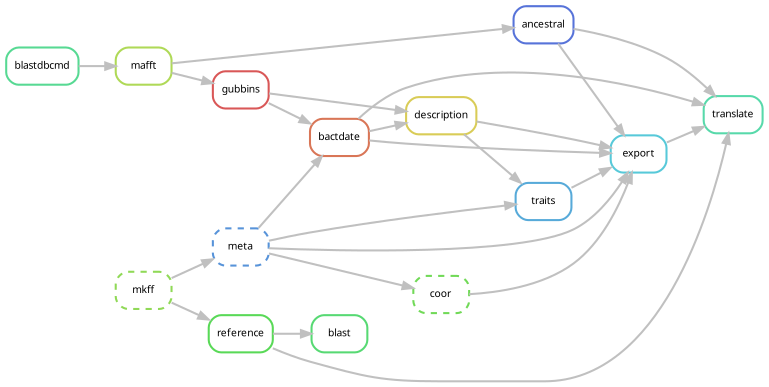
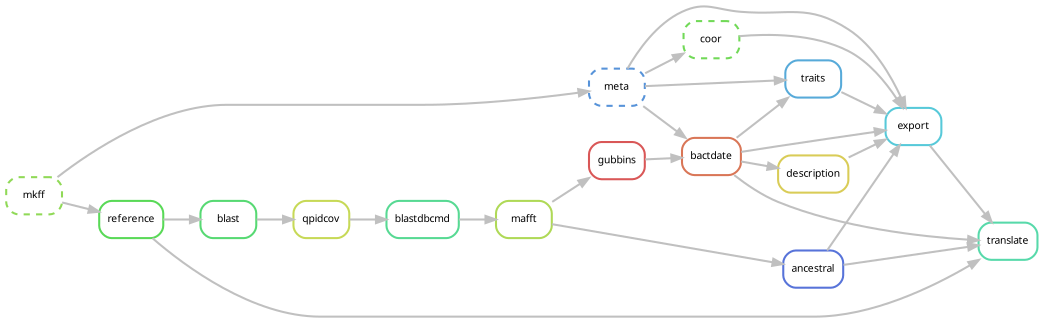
(332, 102) -> none
(488, 155) -> (758, 121)
none -> (321, 220)
